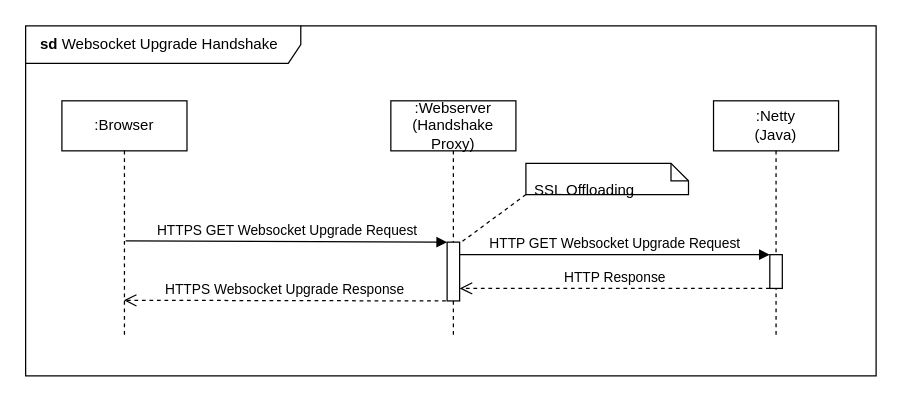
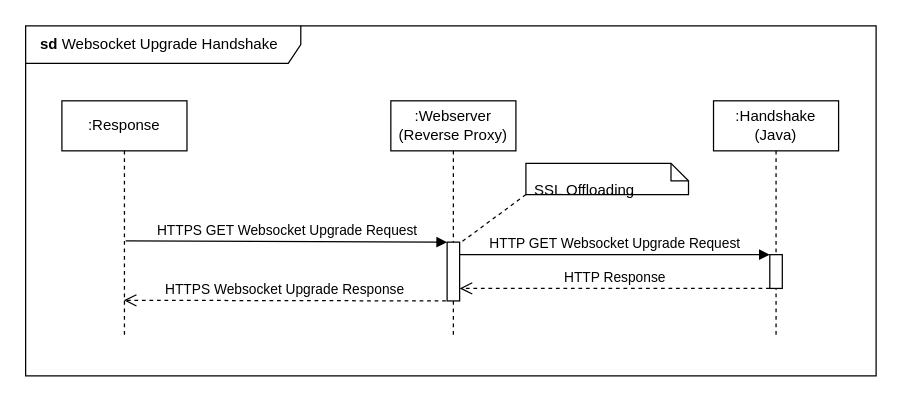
(124, 126) -> (124, 126)
(453, 126) -> (453, 126)
(776, 126) -> (776, 126)
